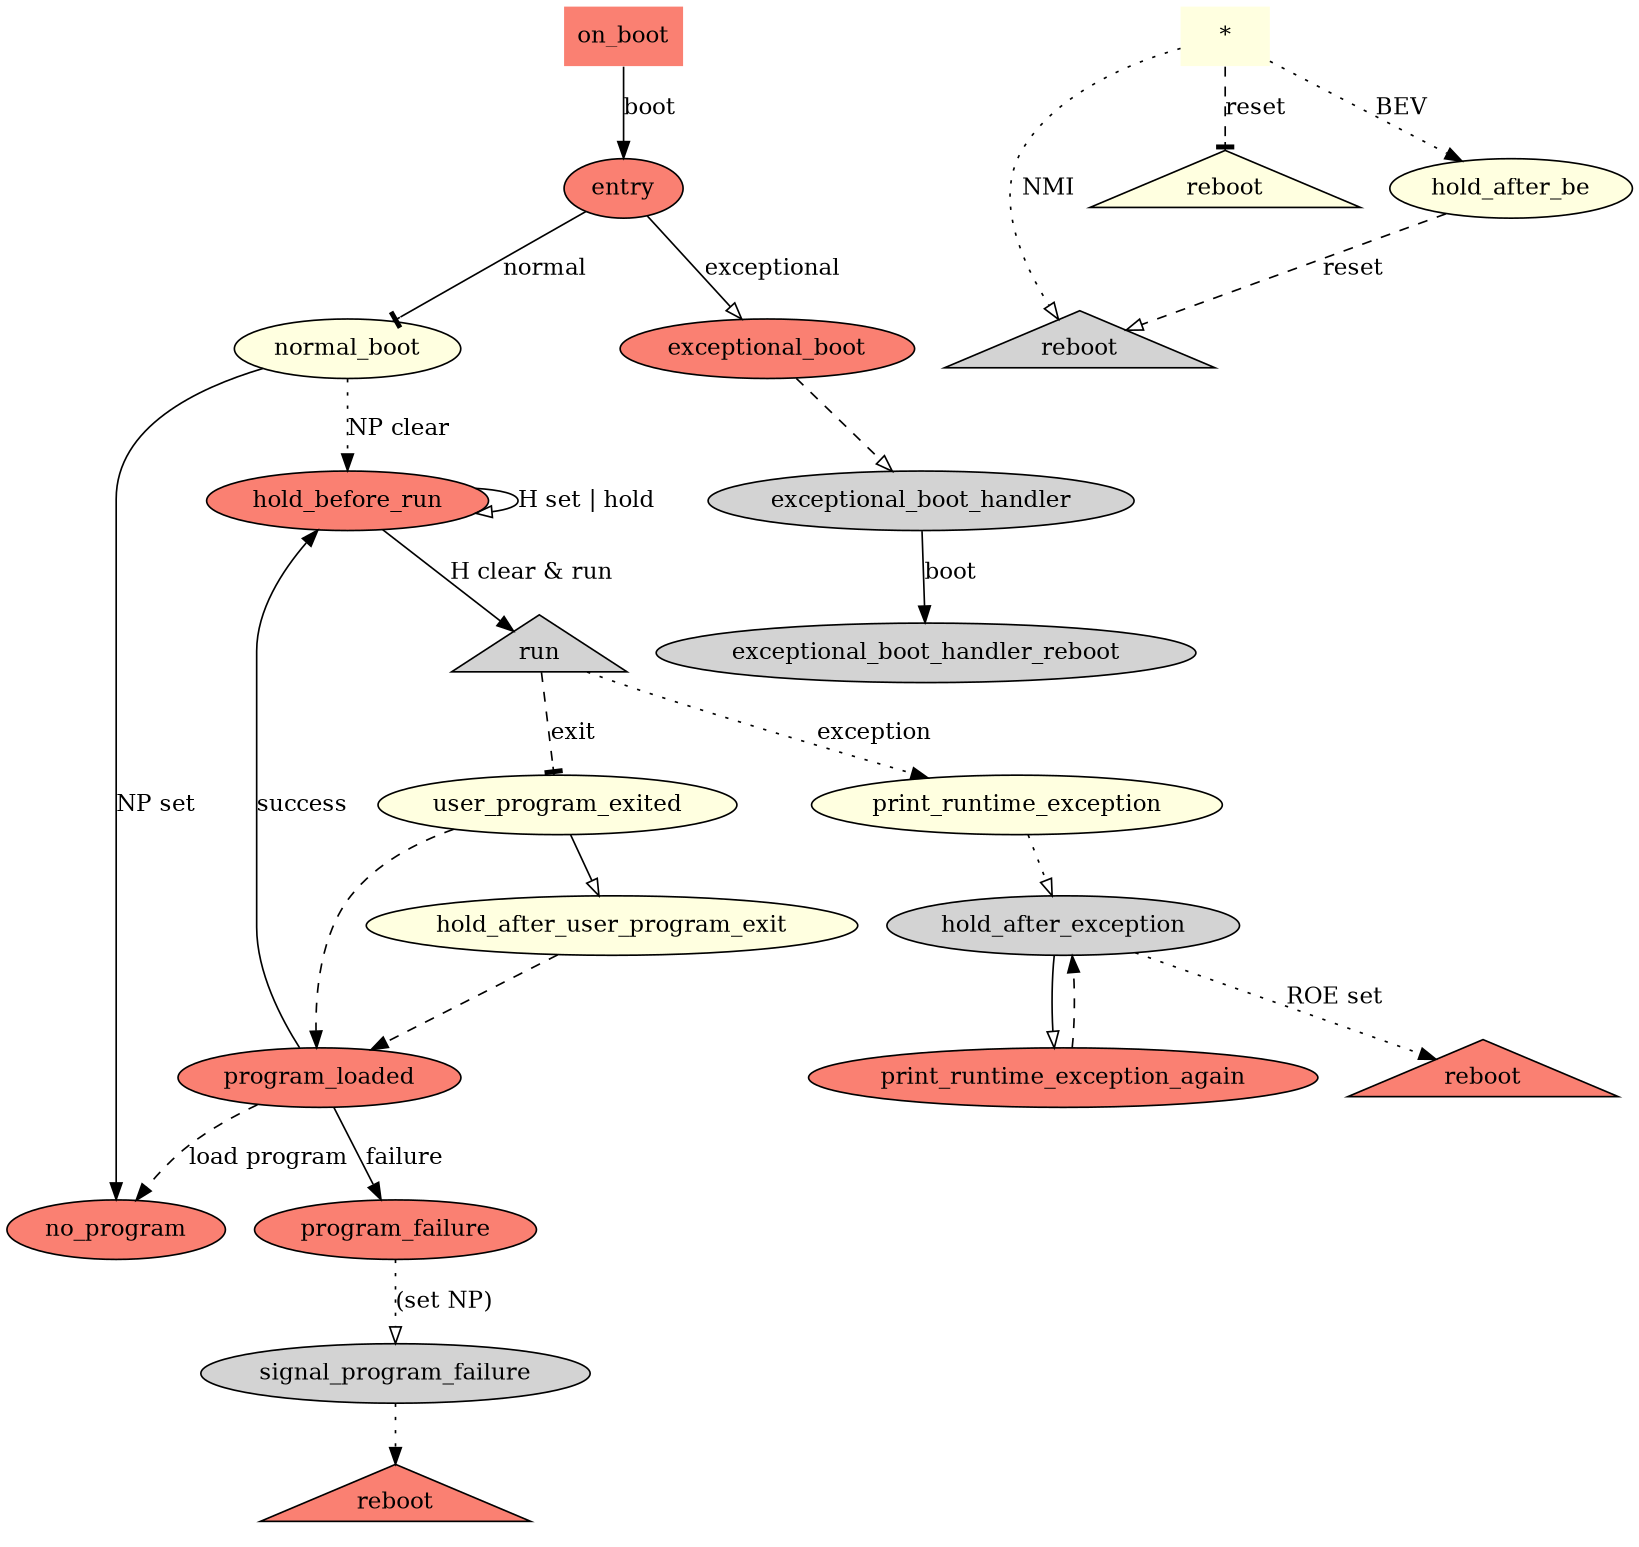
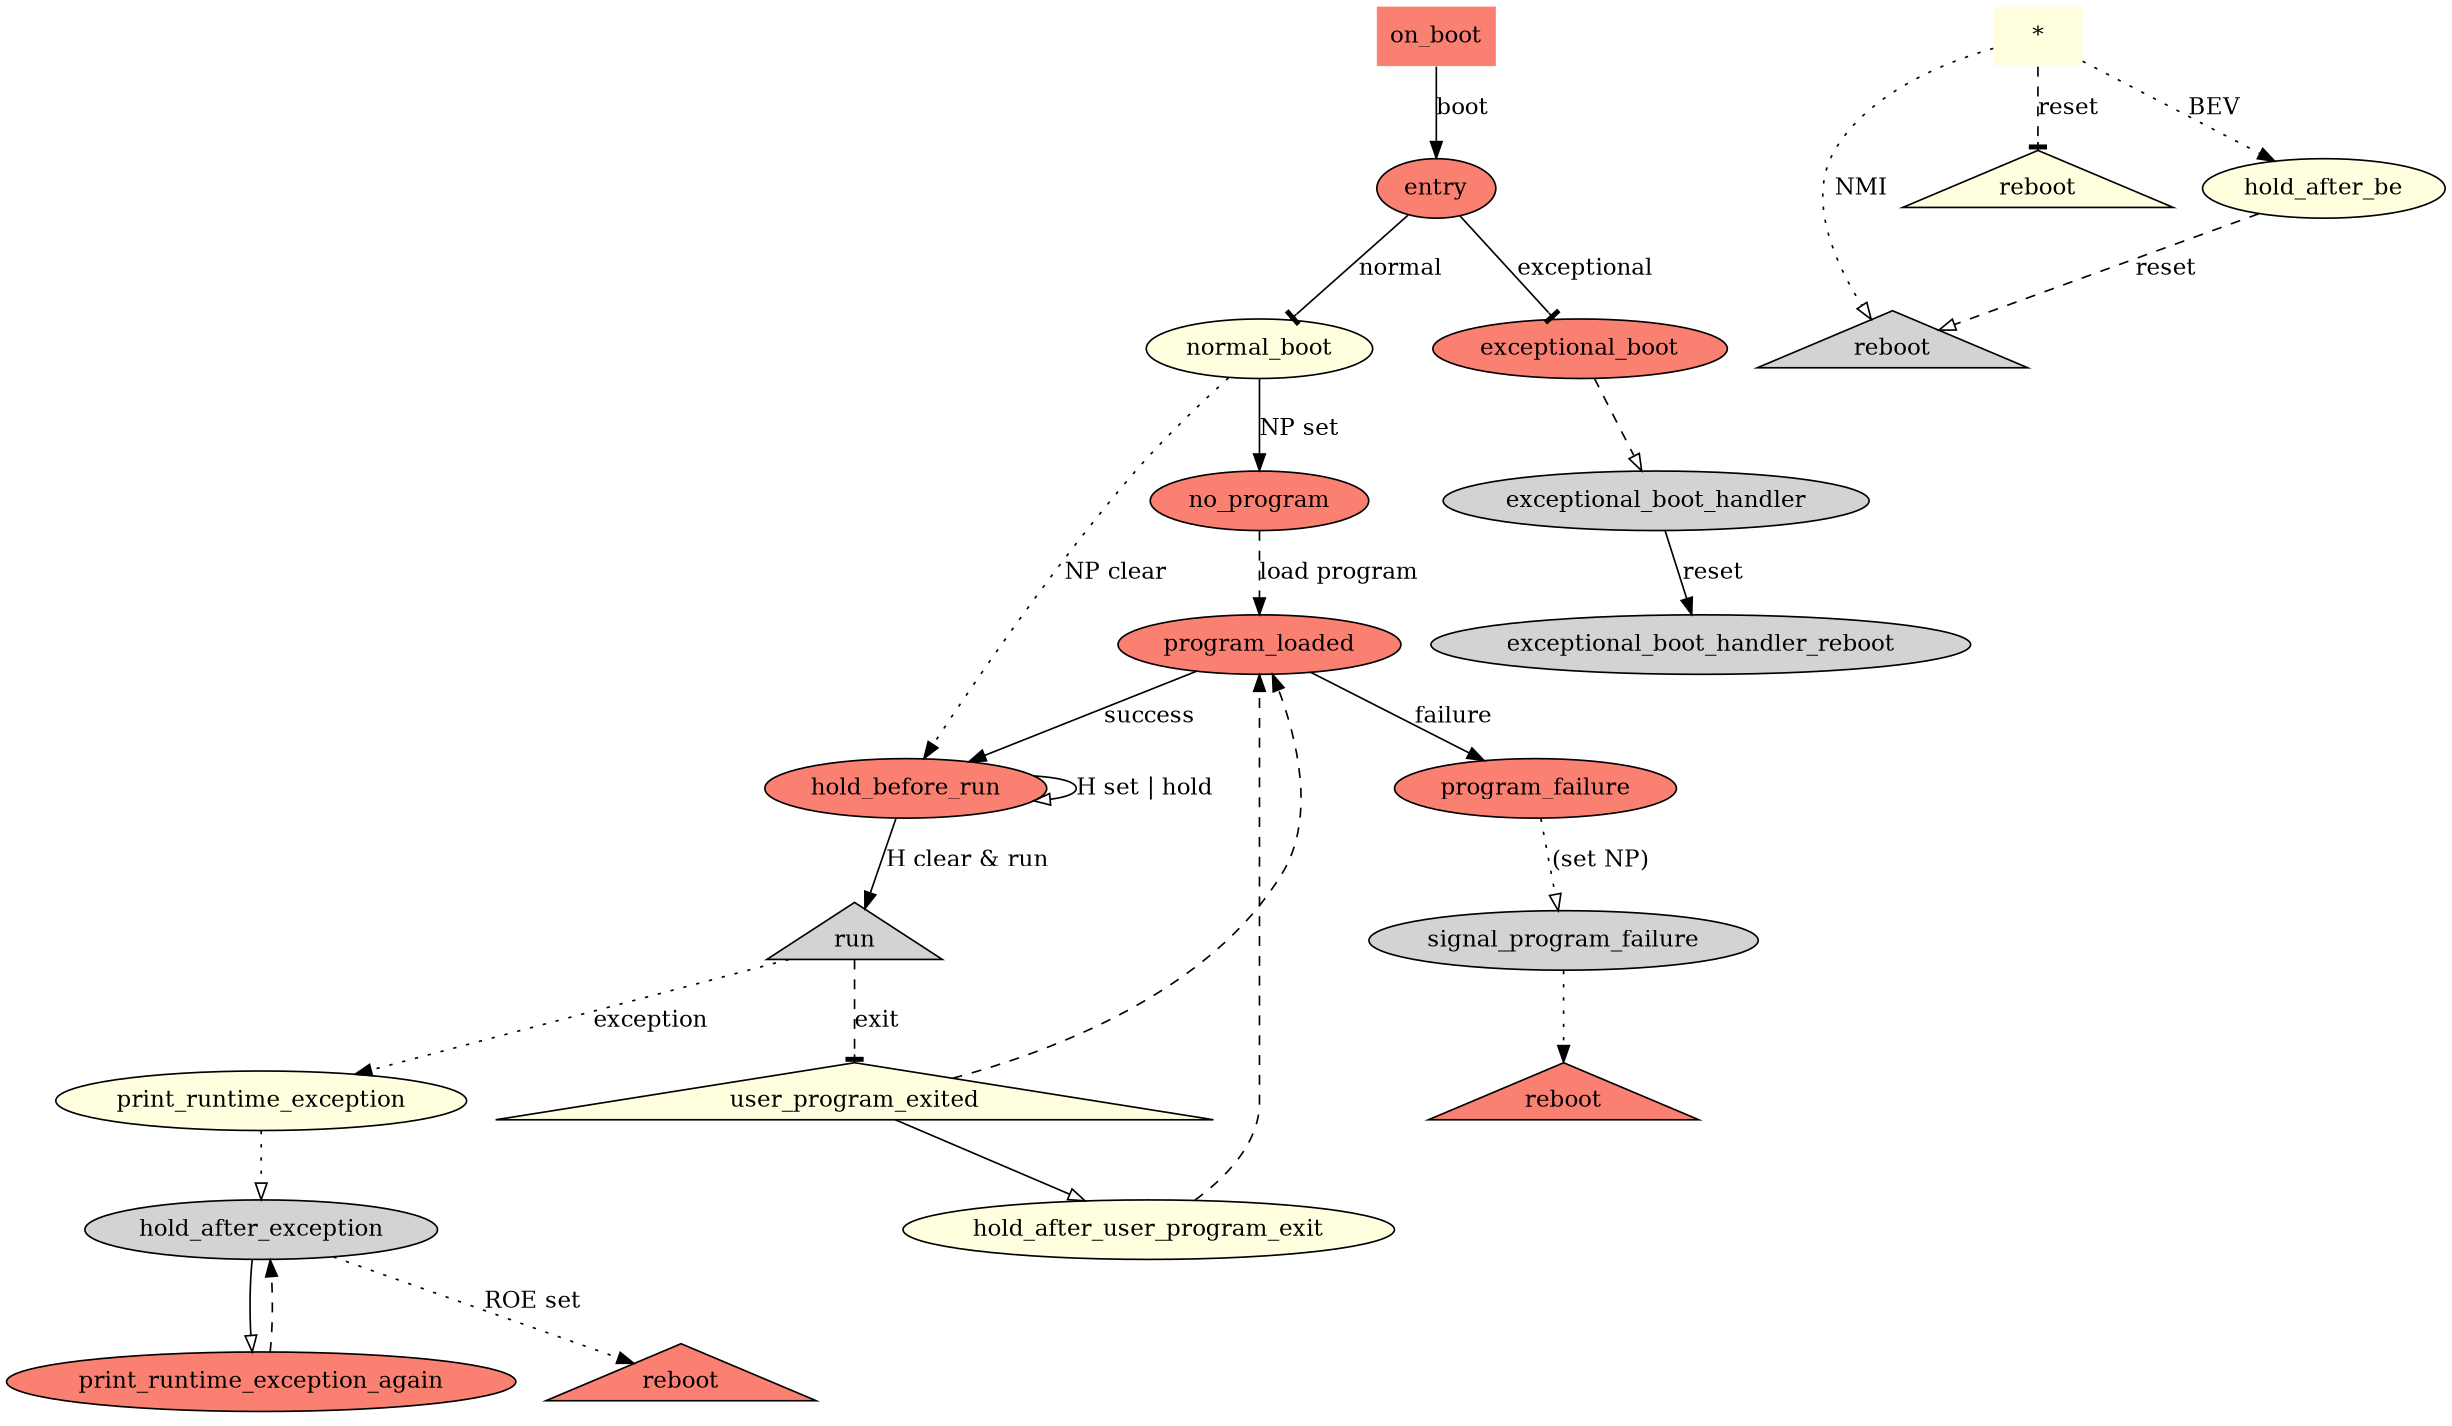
(689, 261) -> (1504, 264)
(951, 573) -> (1713, 573)
(557, 805) -> (855, 1101)
(197, 1139) -> (1259, 564)
